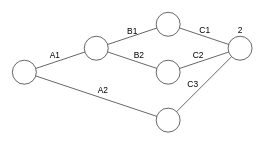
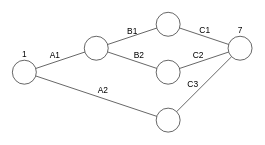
(241, 30) -> (241, 30)
none -> (24, 54)
